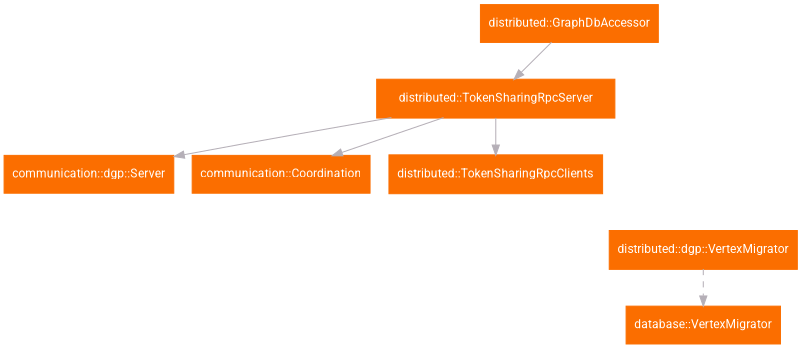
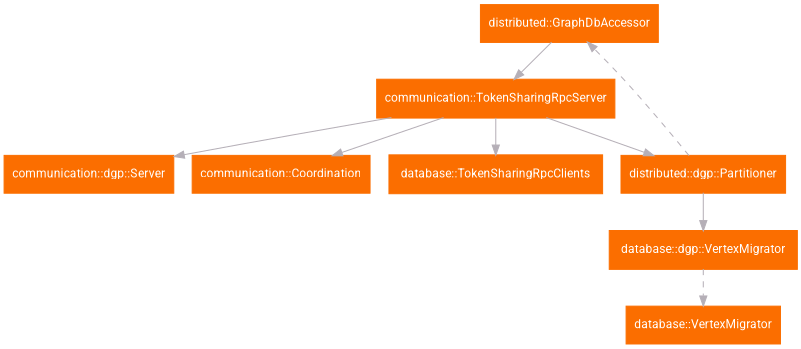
(496, 99) -> (496, 99)
(496, 174) -> (496, 174)
none -> (703, 174)
(703, 250) -> (703, 250)
